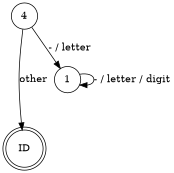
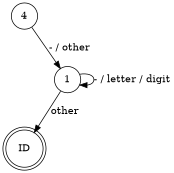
(70, 48) -> (70, 48)
(19, 76) -> (49, 109)
